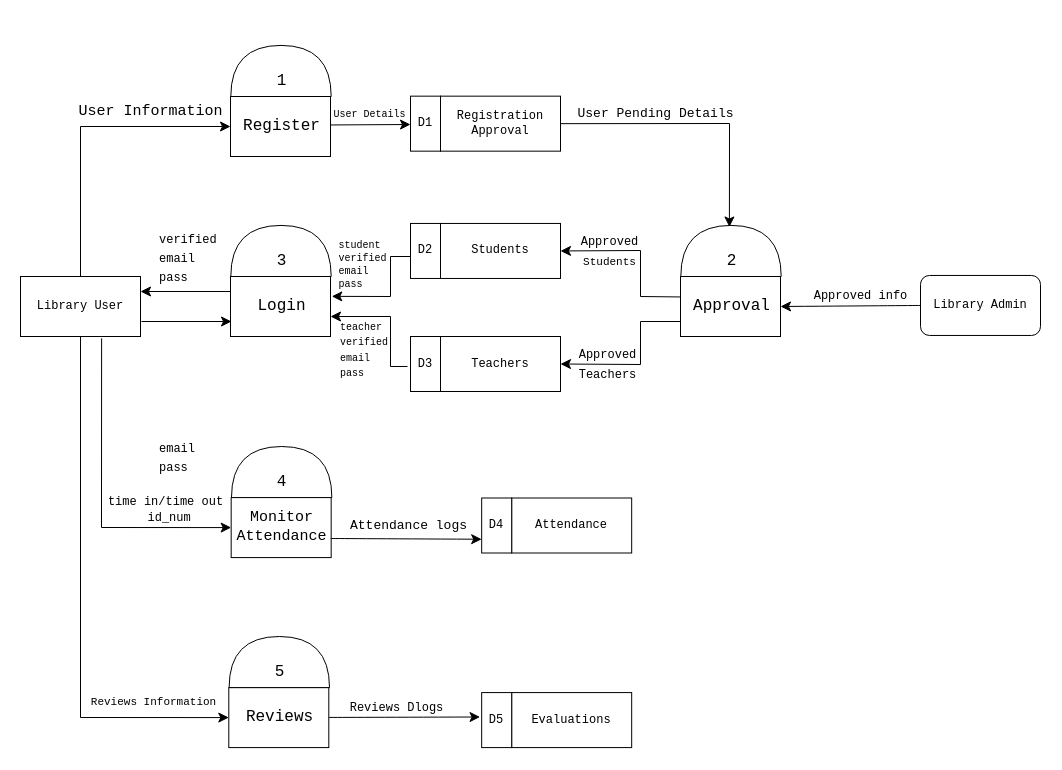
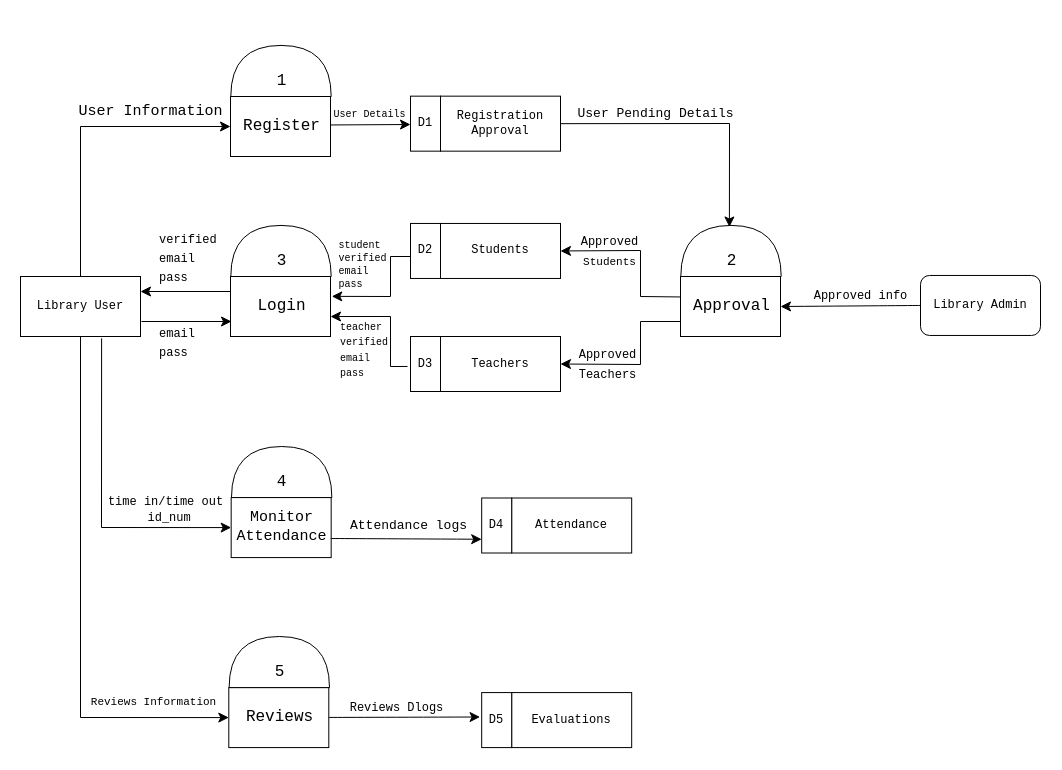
(188, 448) -> (188, 333)
